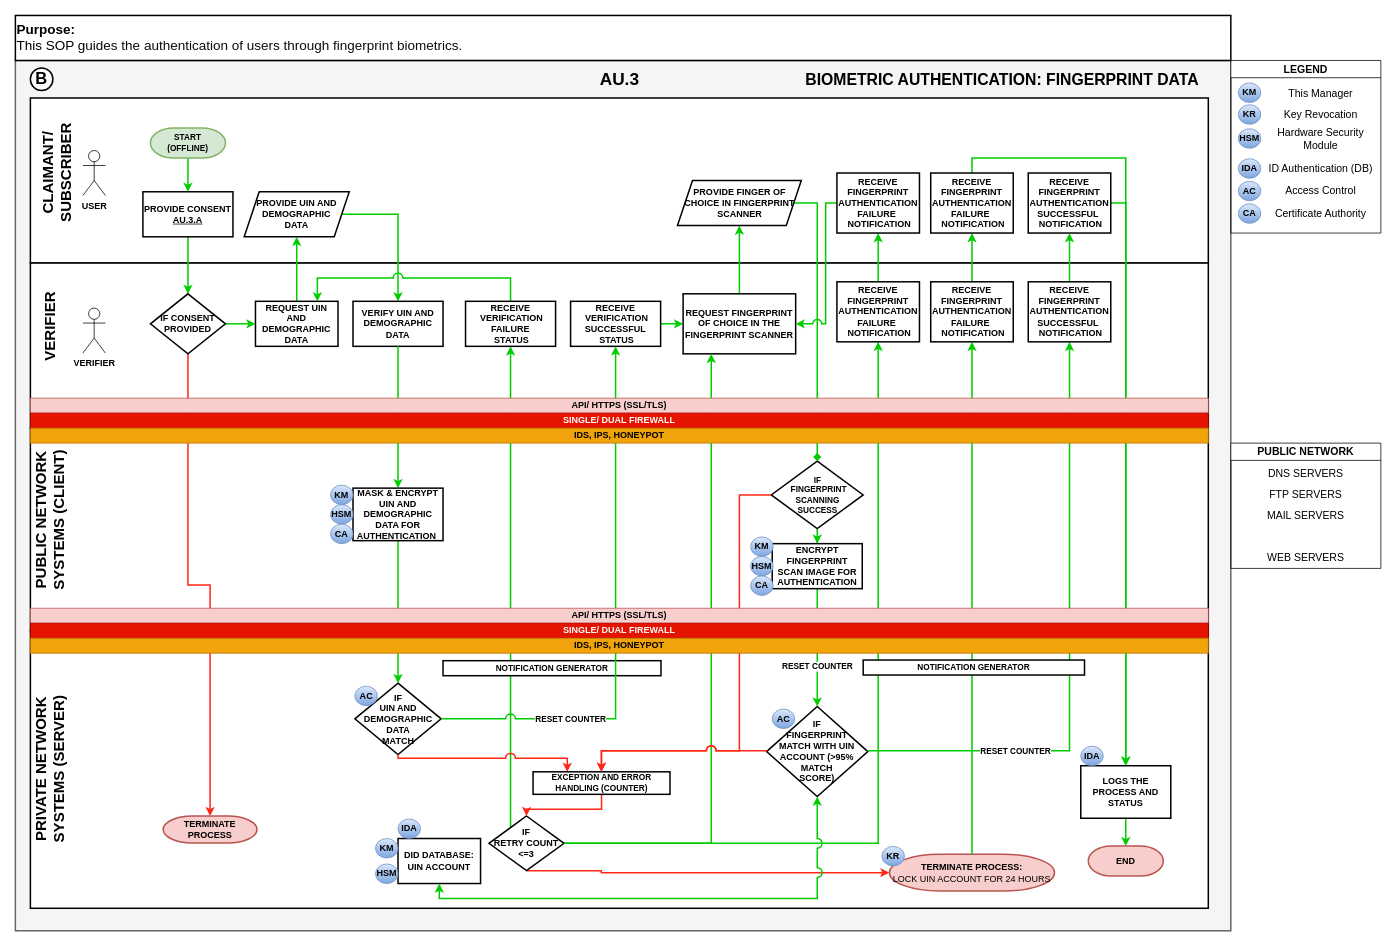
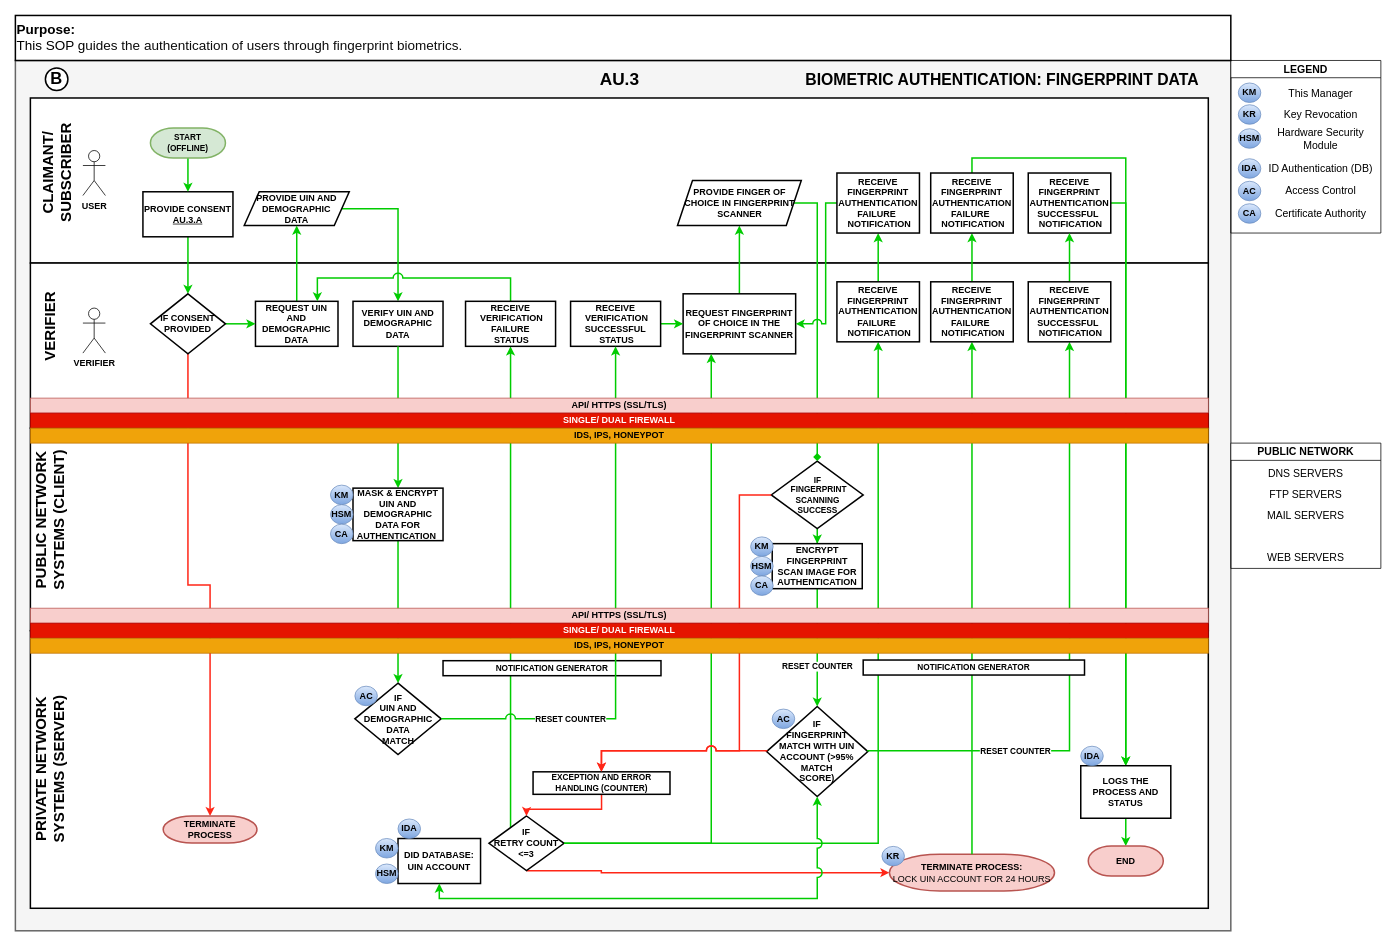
(42, 79) -> (57, 79)
(297, 214) -> (297, 209)
(484, 758) -> none
